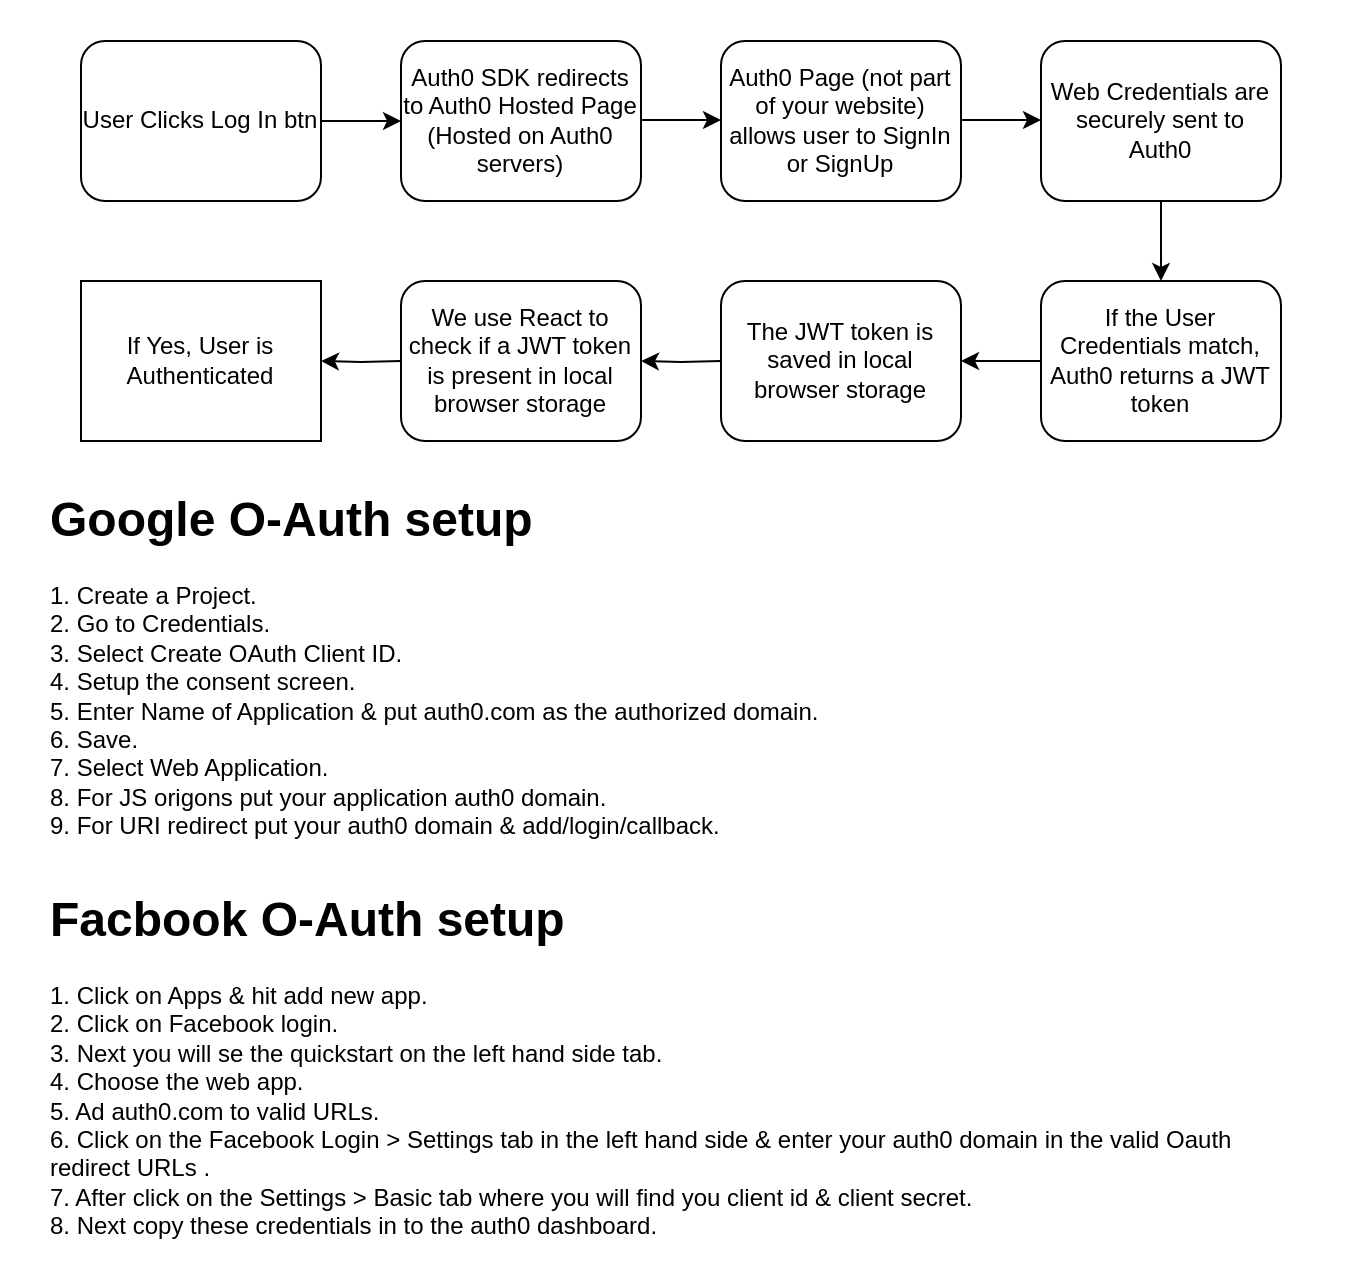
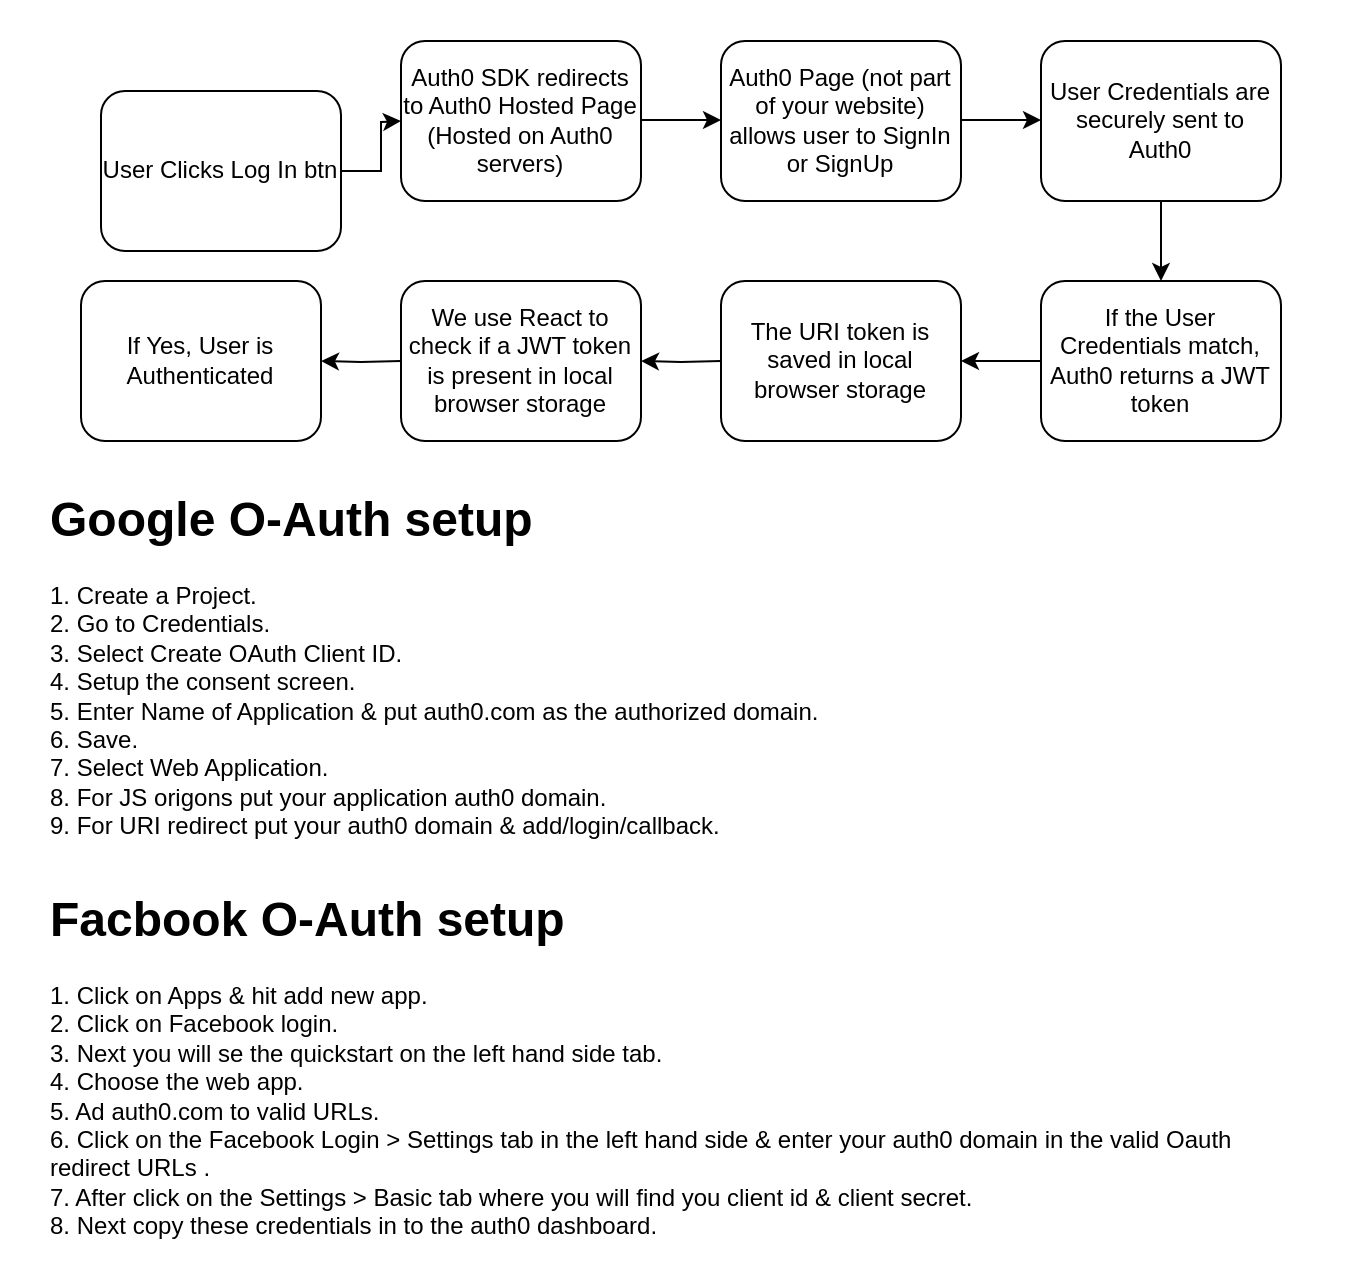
(201, 121) -> (221, 171)
(1161, 121) -> (1161, 121)
(201, 361) -> (201, 361)
(841, 361) -> (841, 361)
